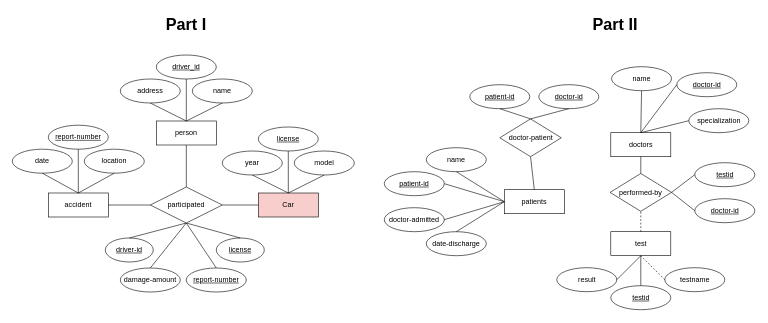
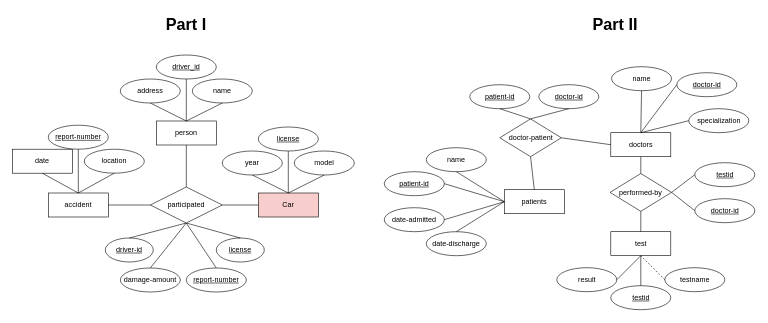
none -> (586, 141)
(42, 161) -> (42, 161)
(414, 220) -> (414, 220)
(641, 221) -> (641, 221)
